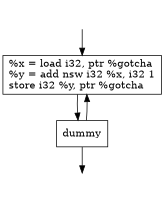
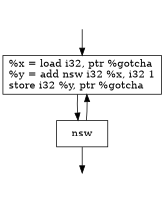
(82, 134) -> (82, 134)
